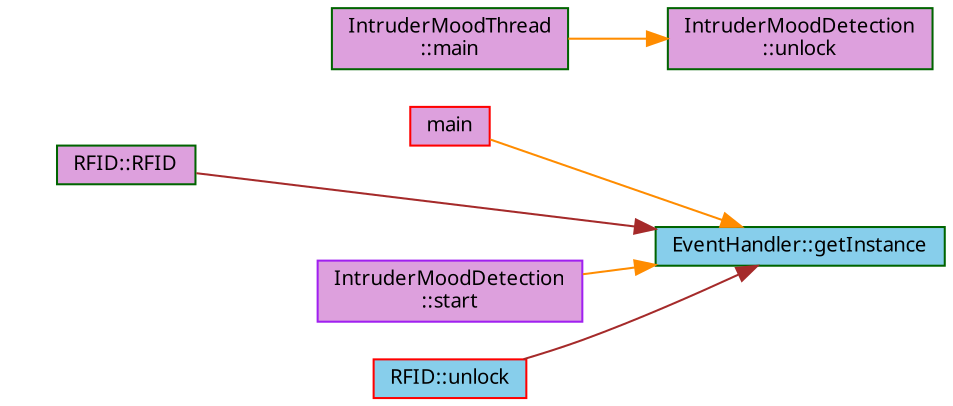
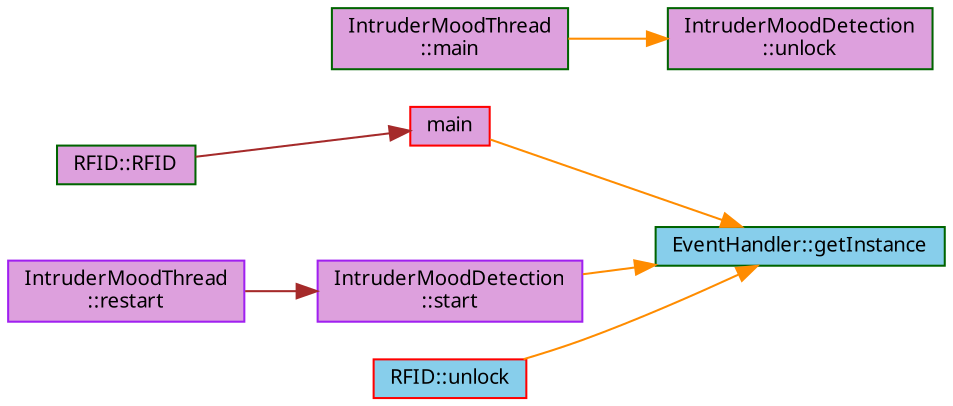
(416, 200) -> (293, 145)
none -> (126, 291)
(632, 321) -> (632, 321)
